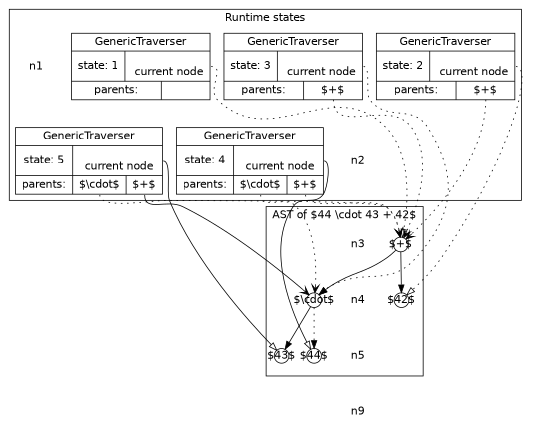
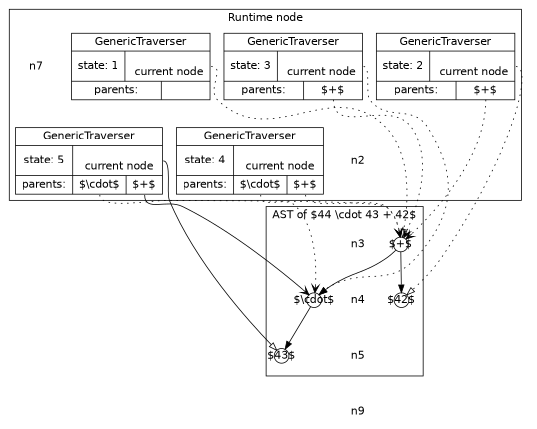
(265, 18) -> (265, 18)
(36, 67) -> (36, 67)
(314, 356) -> none
